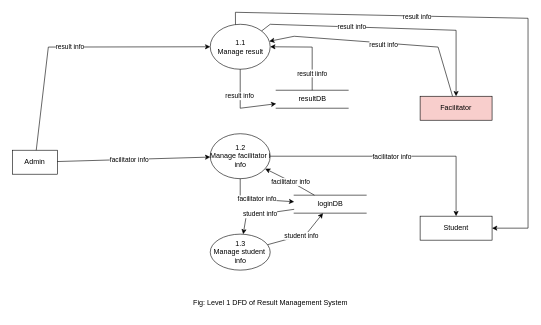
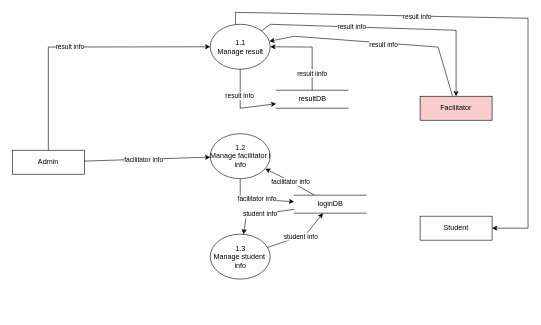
(391, 156) -> none
(35, 162) -> (48, 162)
(240, 252) -> (240, 257)
(270, 303) -> none
